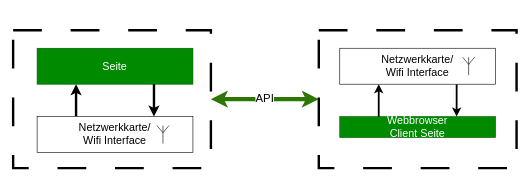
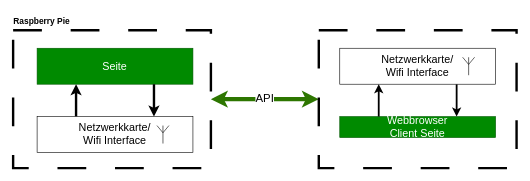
none -> (73, 21)
